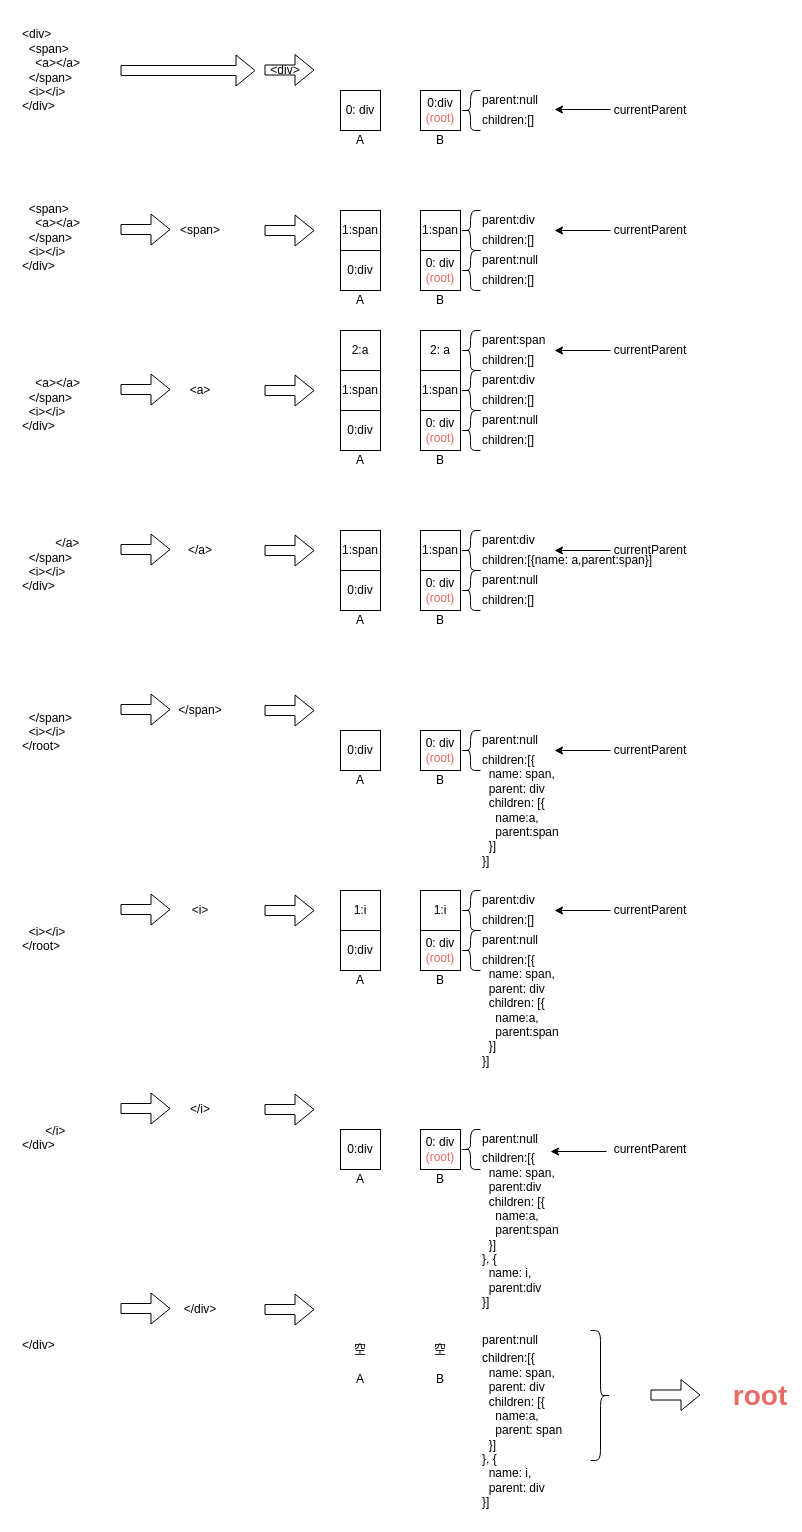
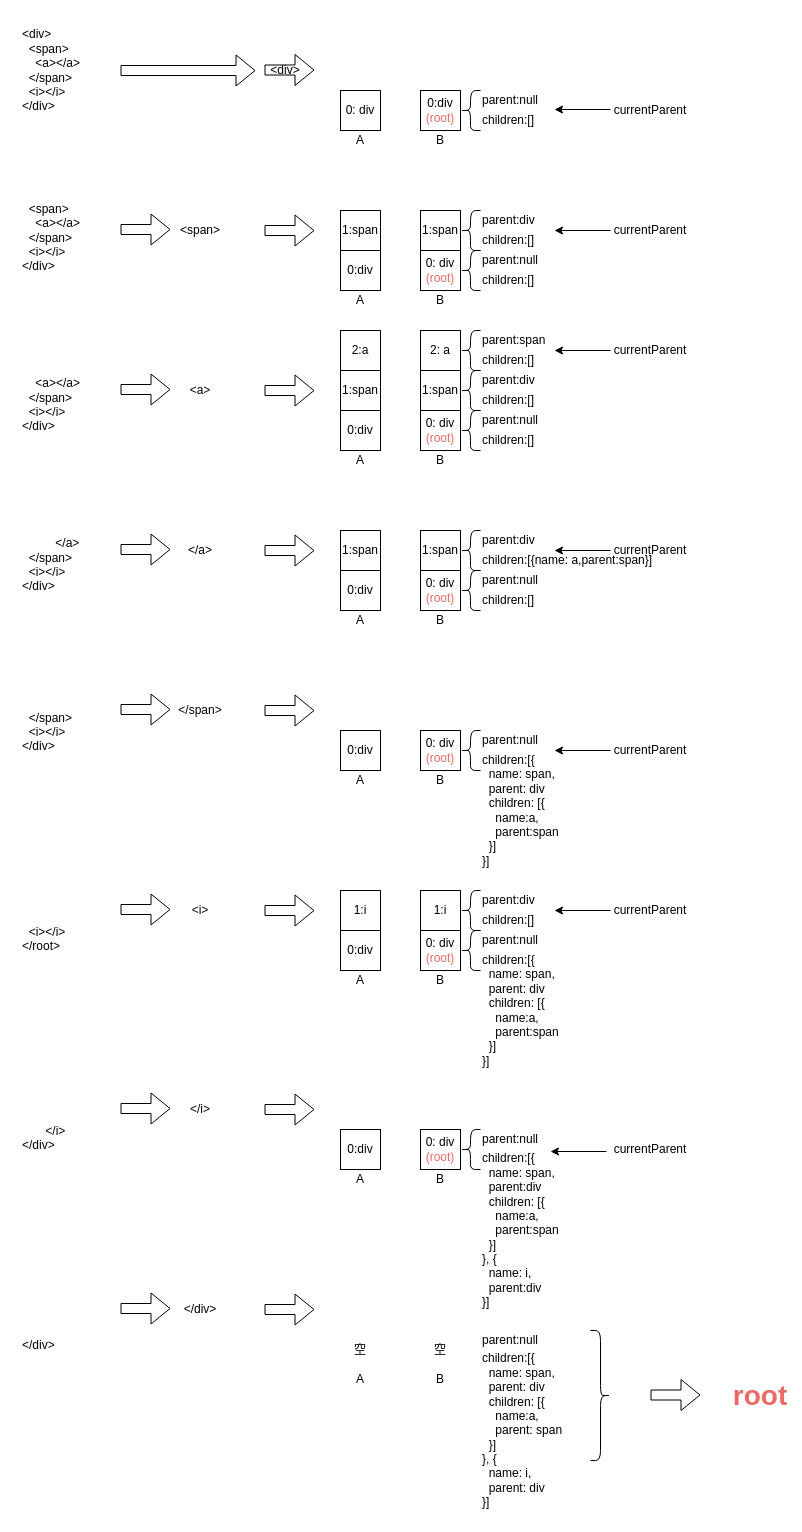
(46, 711) -> (46, 711)
